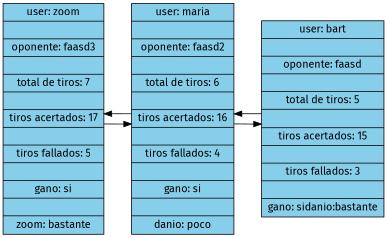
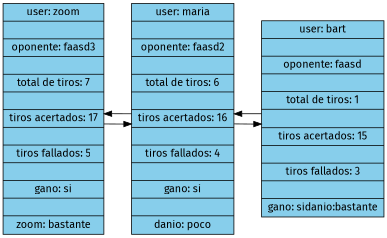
(323, 100) -> (323, 100)
